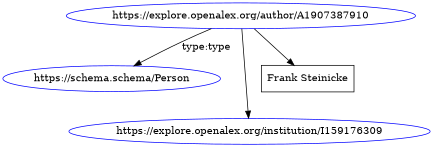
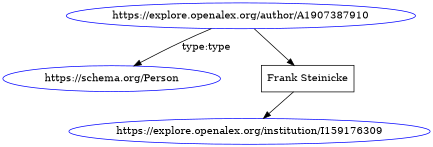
(245, 70) -> (281, 103)
(112, 79) -> (112, 79)
